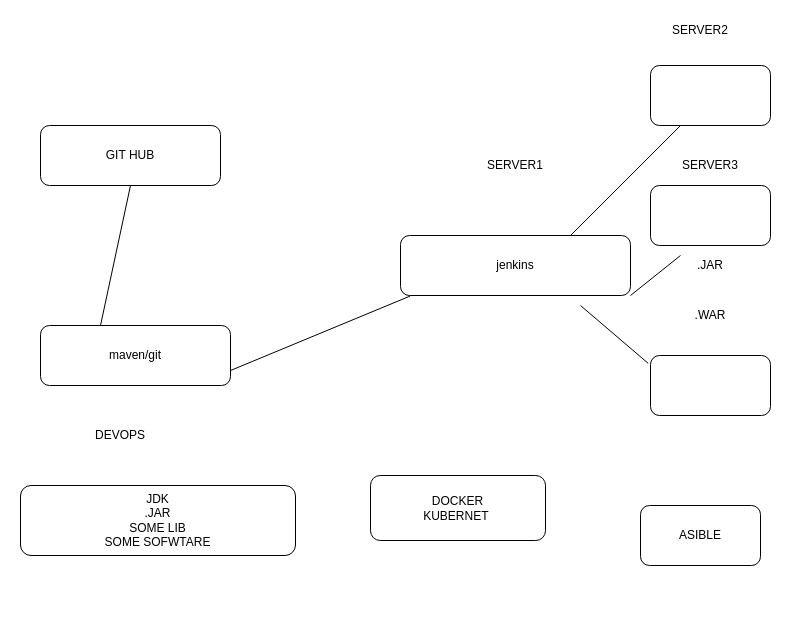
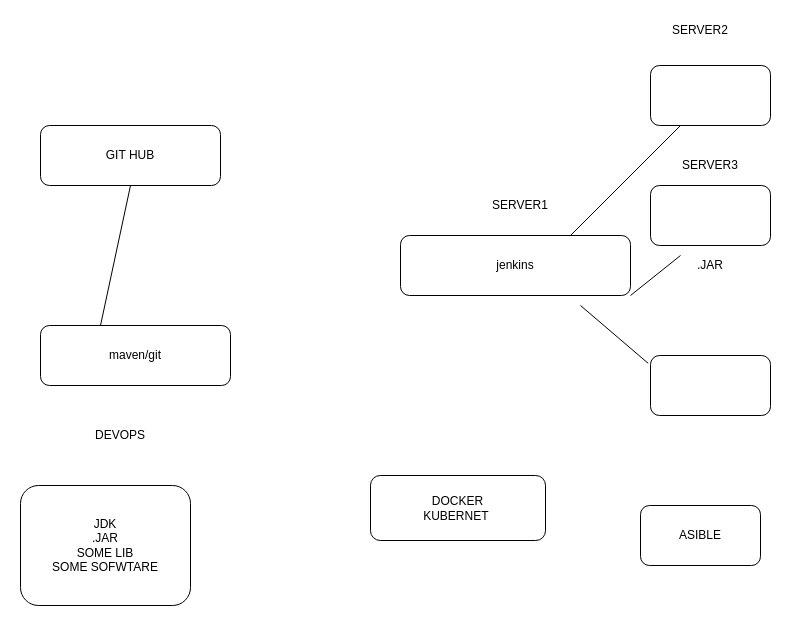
(516, 166) -> (521, 206)
(711, 316) -> none
(320, 333) -> none
(158, 521) -> (106, 546)
